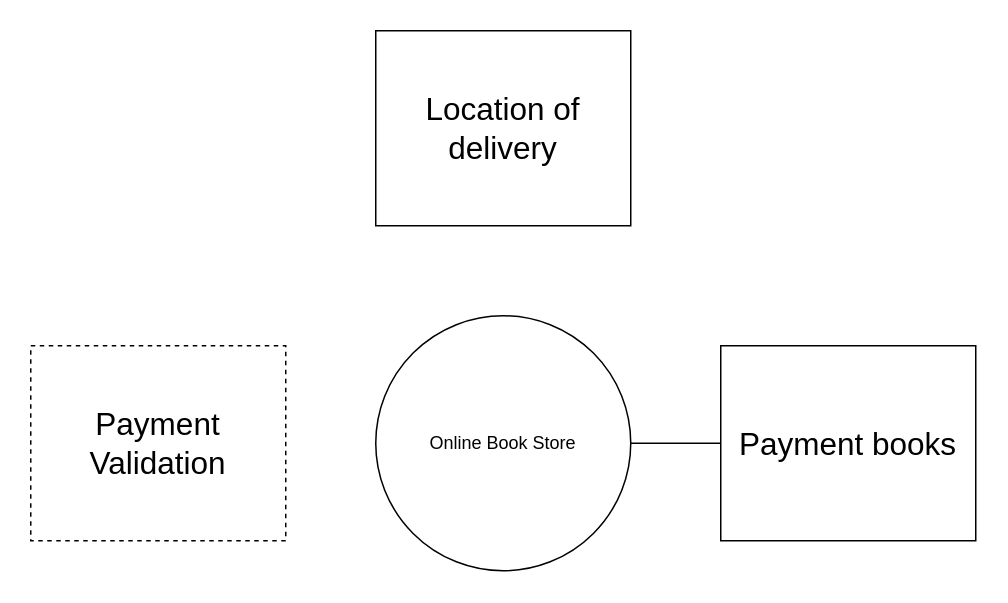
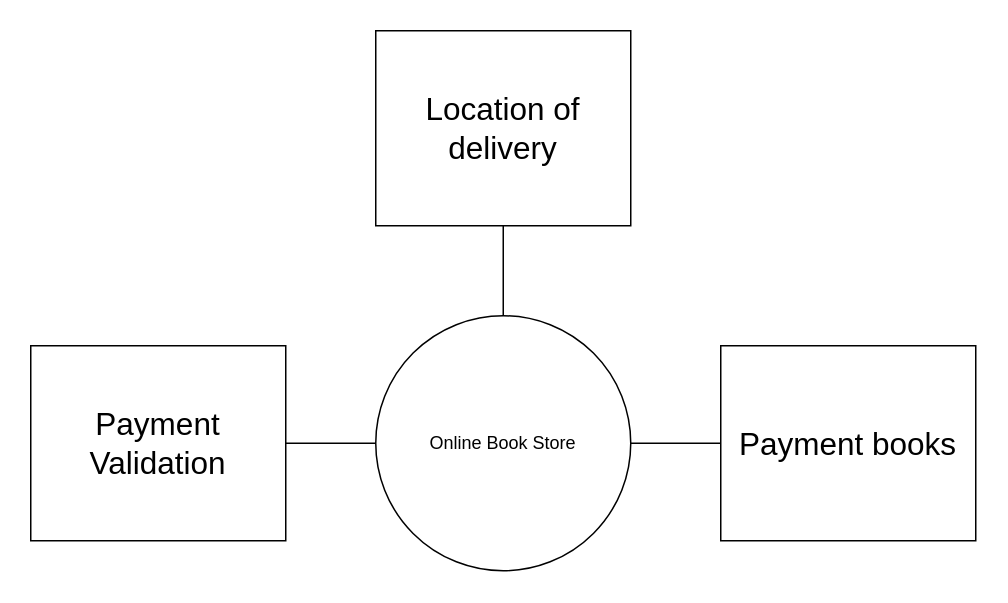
none -> (503, 271)
(158, 443) -> (158, 443)
none -> (331, 443)
